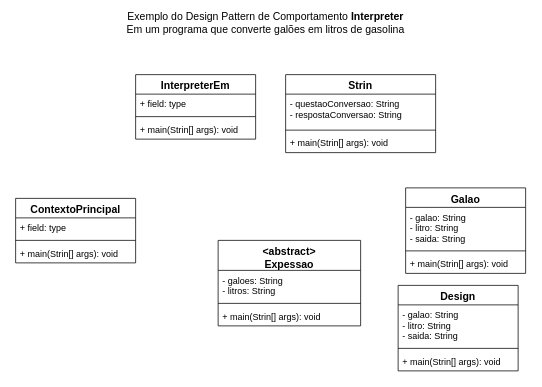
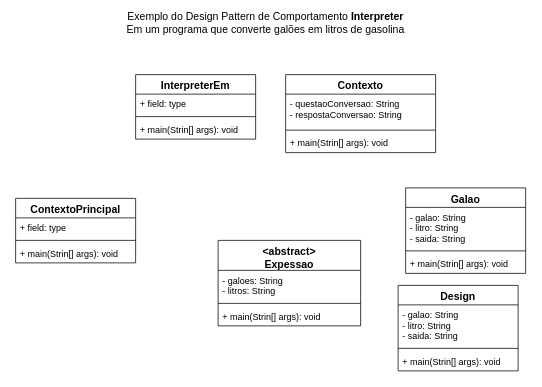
(360, 86) -> (360, 86)
